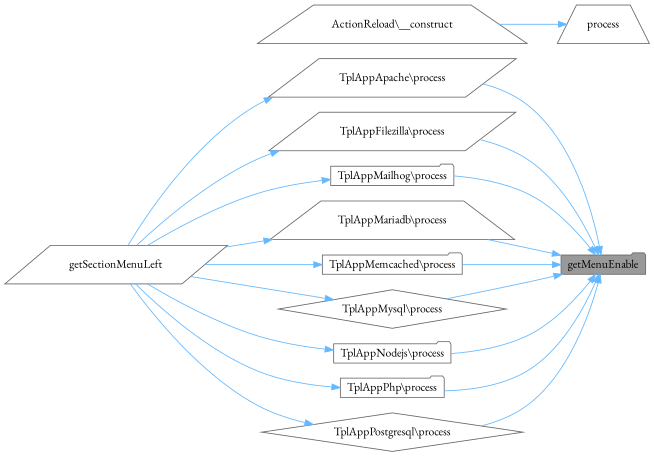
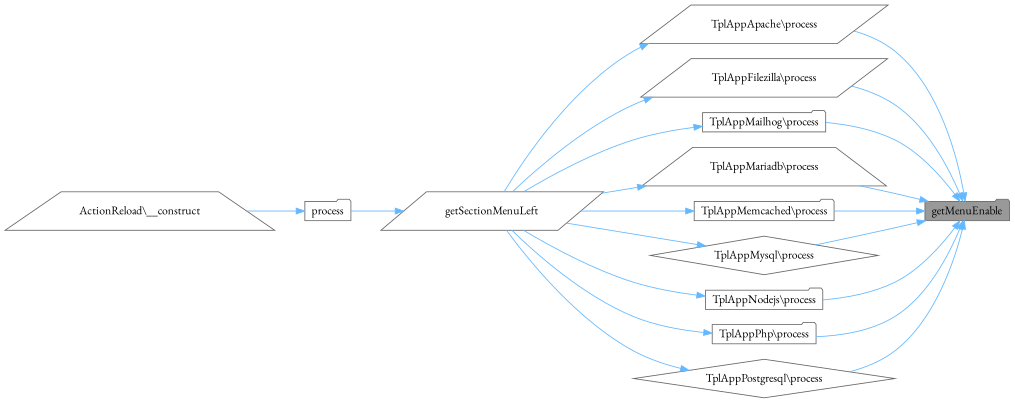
(603, 24) -> (328, 211)
none -> (373, 211)
